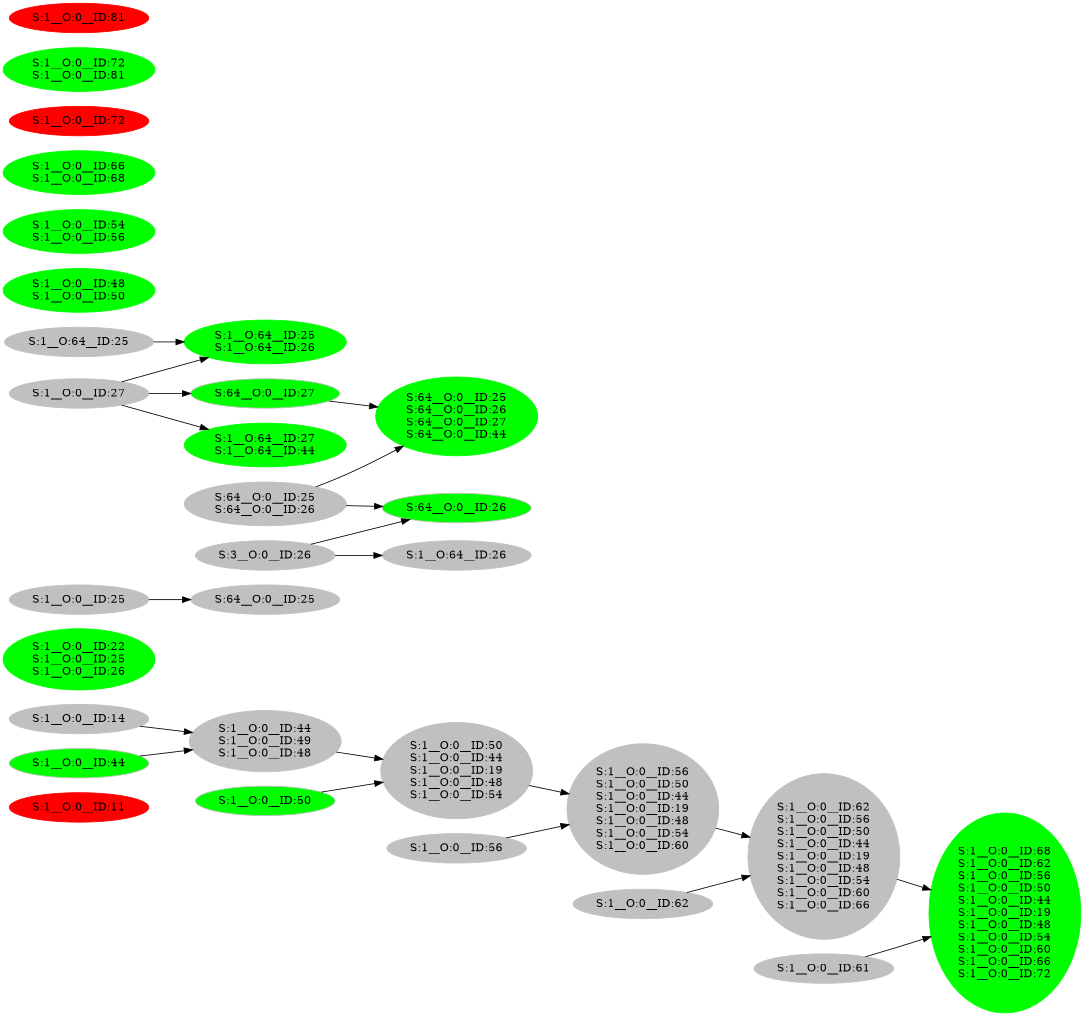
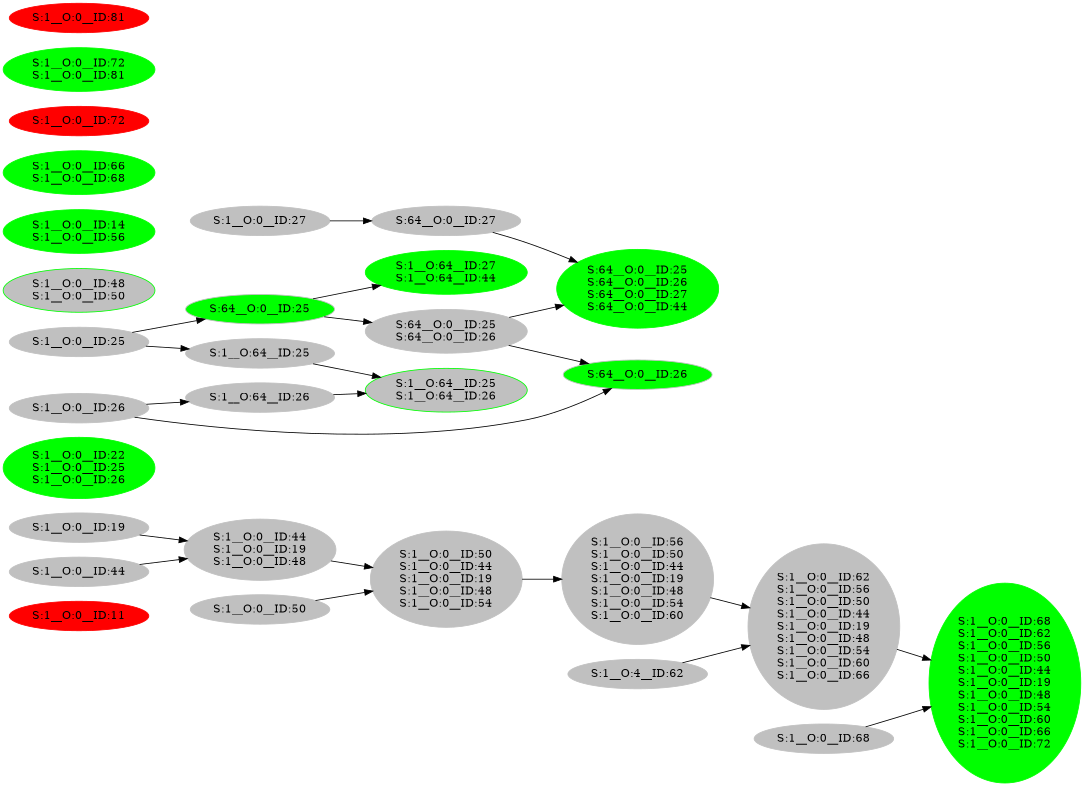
(79, 231) -> (79, 232)
(79, 290) -> (79, 290)
none -> (344, 319)
(265, 342) -> (446, 390)
none -> (163, 347)
(161, 371) -> (345, 394)
(265, 393) -> (446, 221)
(161, 416) -> (343, 293)
(265, 555) -> (79, 408)
(265, 600) -> (260, 309)
(79, 719) -> (79, 528)
(265, 741) -> (260, 550)
(79, 763) -> (79, 572)
(265, 801) -> (260, 609)
(457, 848) -> none
(643, 904) -> (638, 674)
(824, 969) -> (824, 739)
